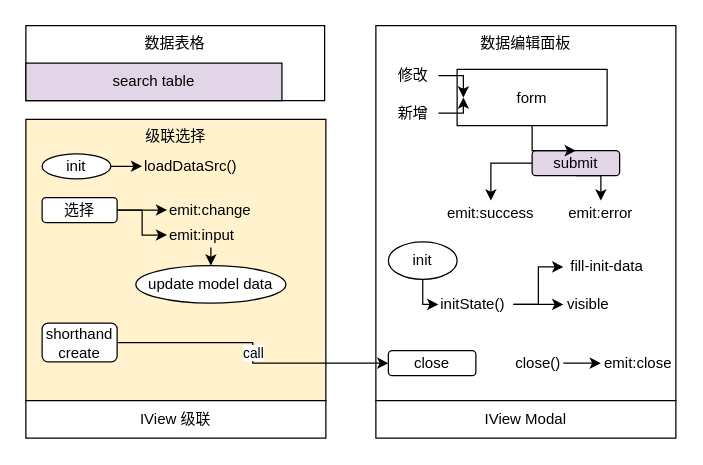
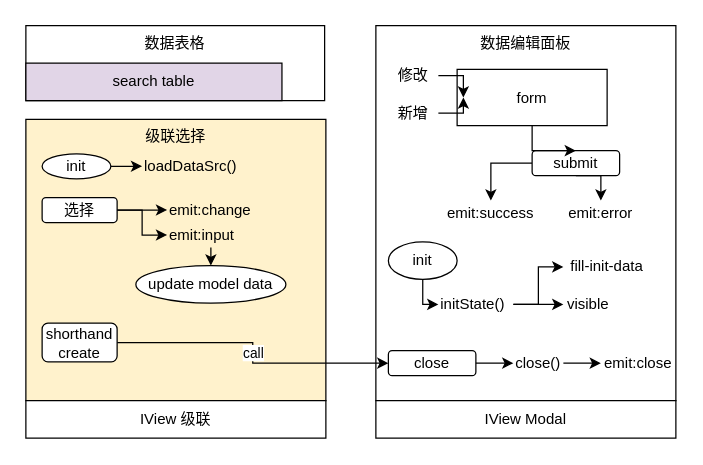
(576, 163) -> (576, 163)
none -> (499, 363)
